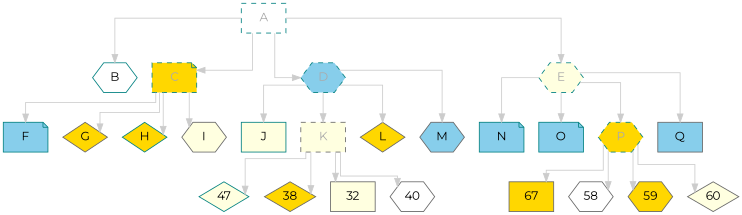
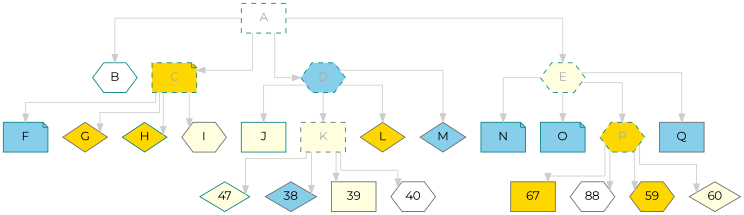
(442, 137) -> (443, 137)
(290, 197) -> (291, 197)
(353, 197) -> (354, 197)
(591, 197) -> (593, 197)
